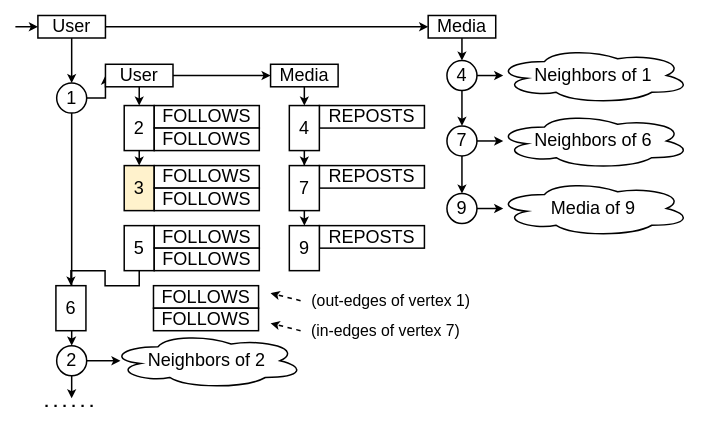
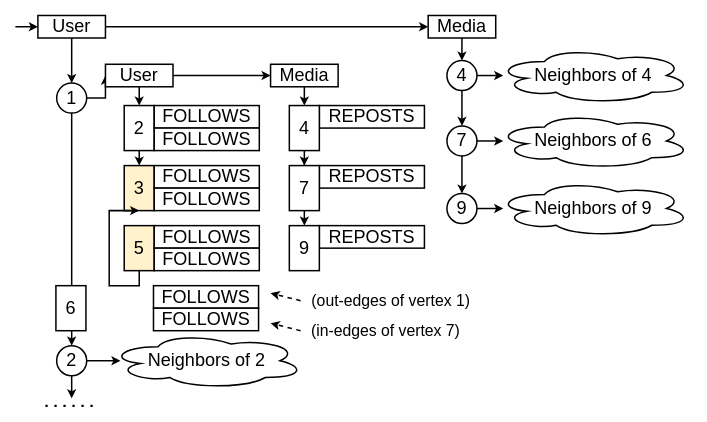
(593, 75) -> (593, 75)
(593, 208) -> (593, 208)
(139, 248) -> (139, 248)
(100, 270) -> (109, 237)
